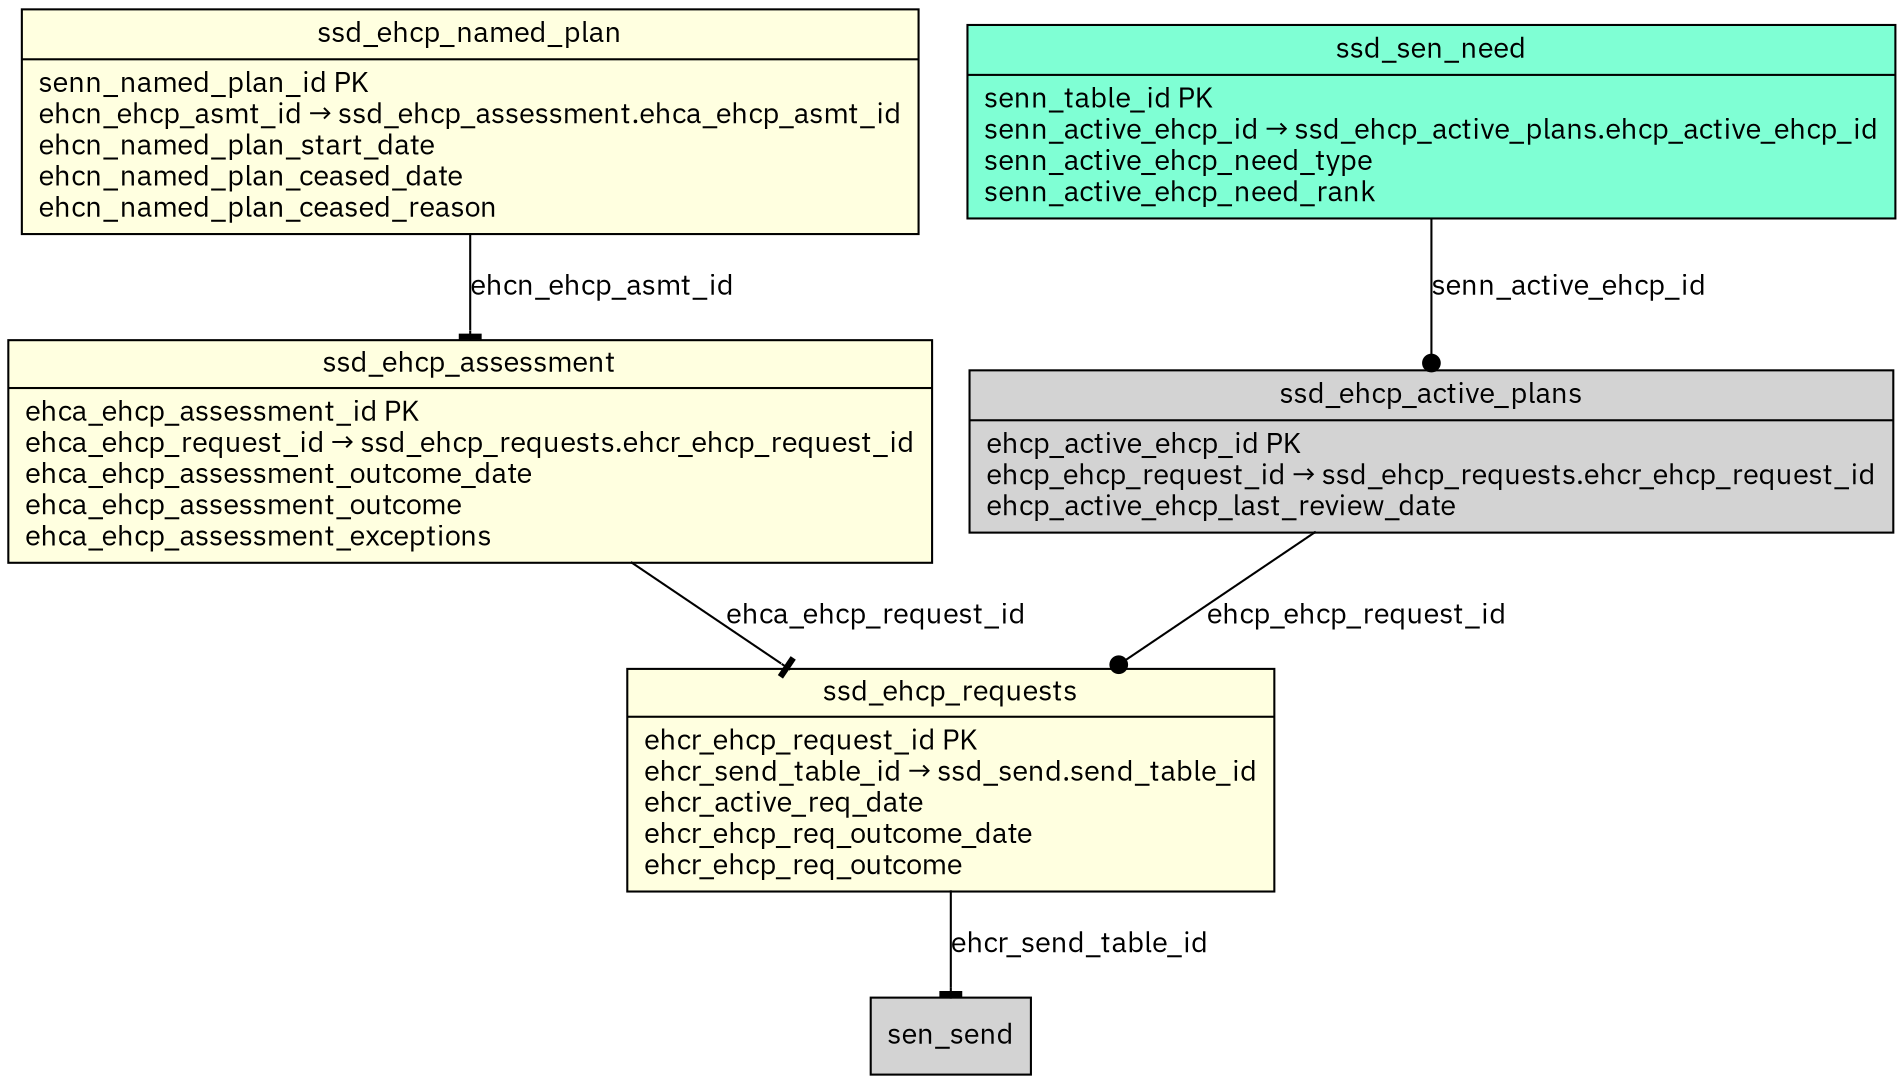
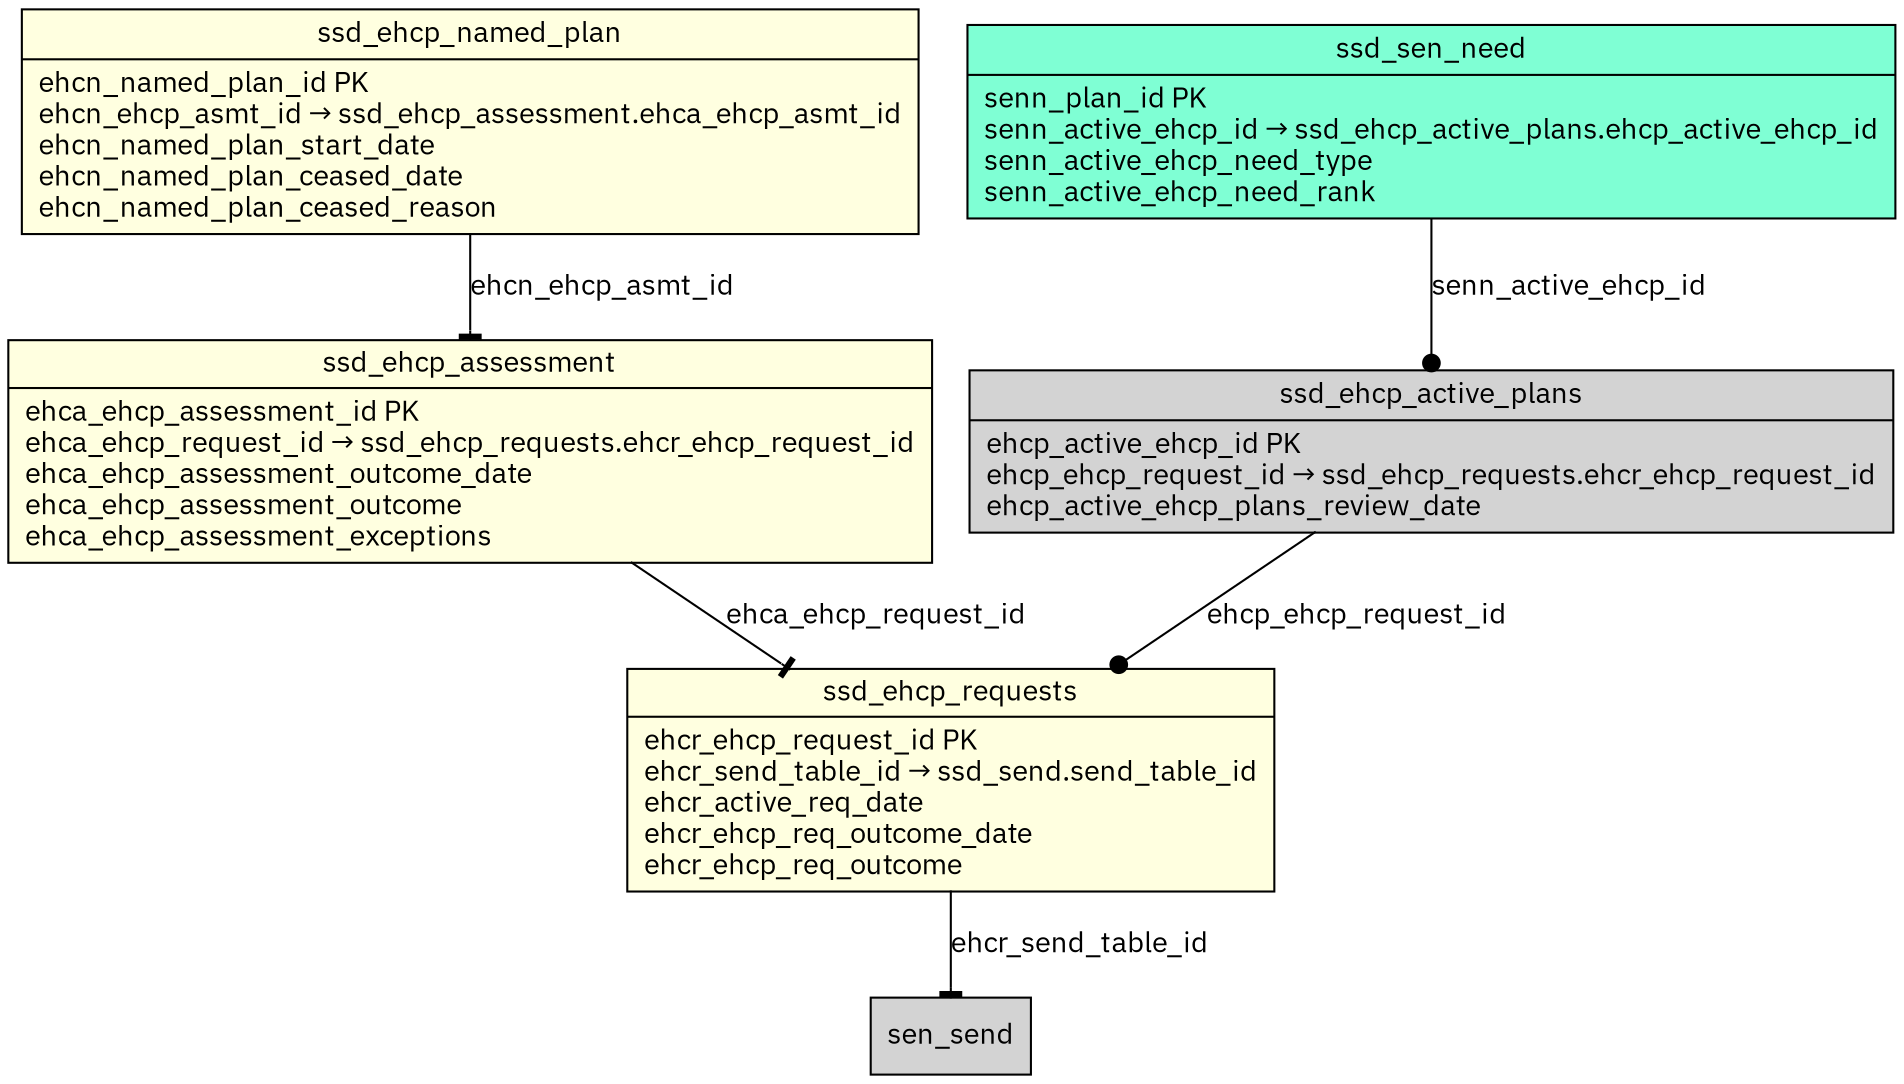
(205, 83) -> (205, 83)
(1100, 99) -> (1096, 99)
(1221, 507) -> (1234, 507)
